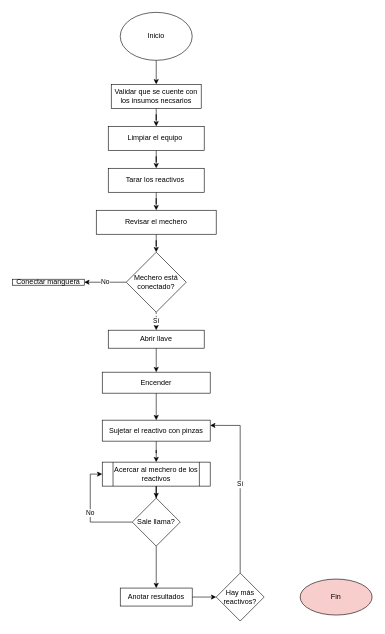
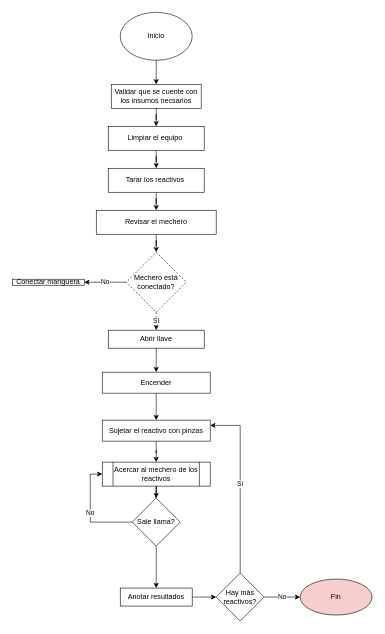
(156, 282) -> (156, 282)
none -> (286, 597)
